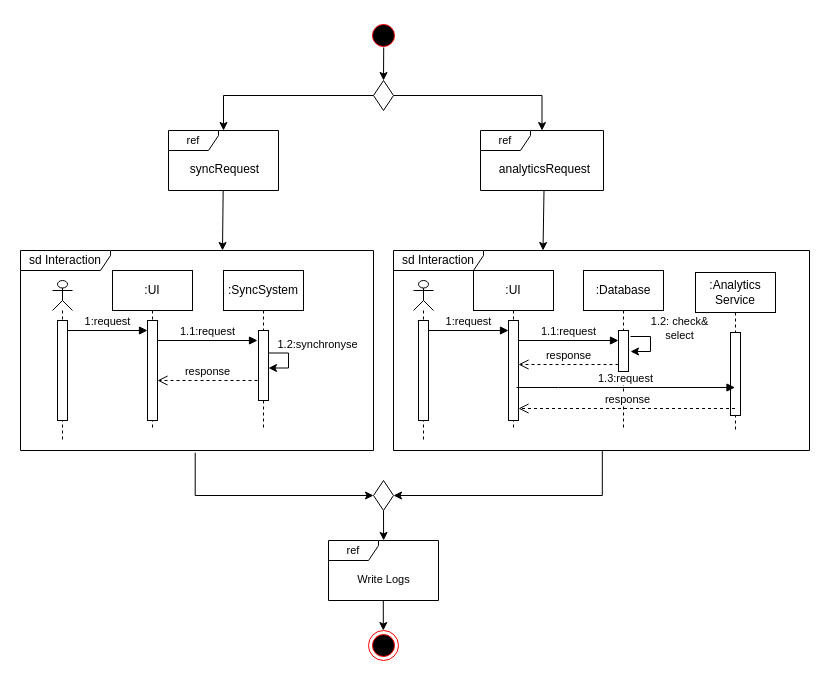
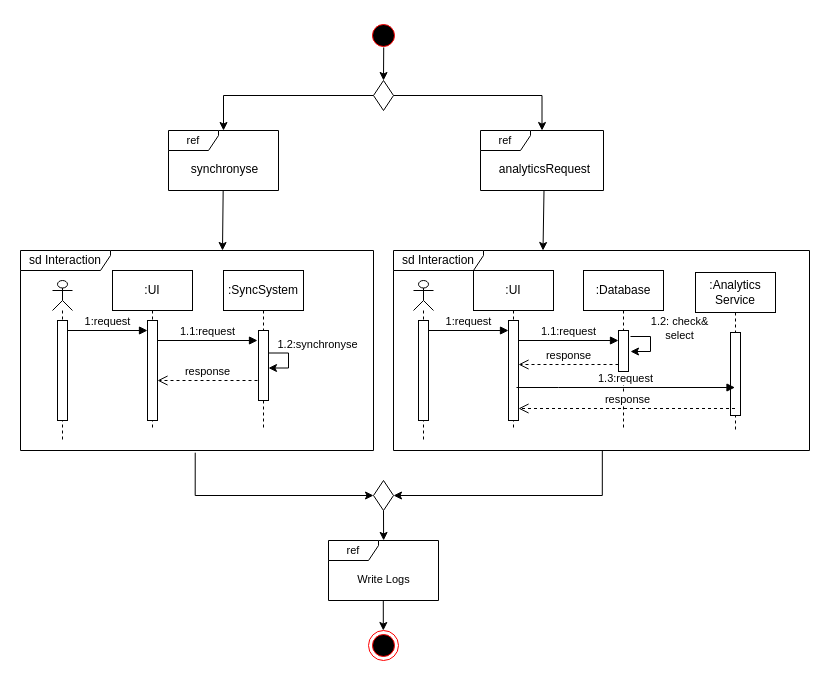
(225, 170) -> (225, 170)
